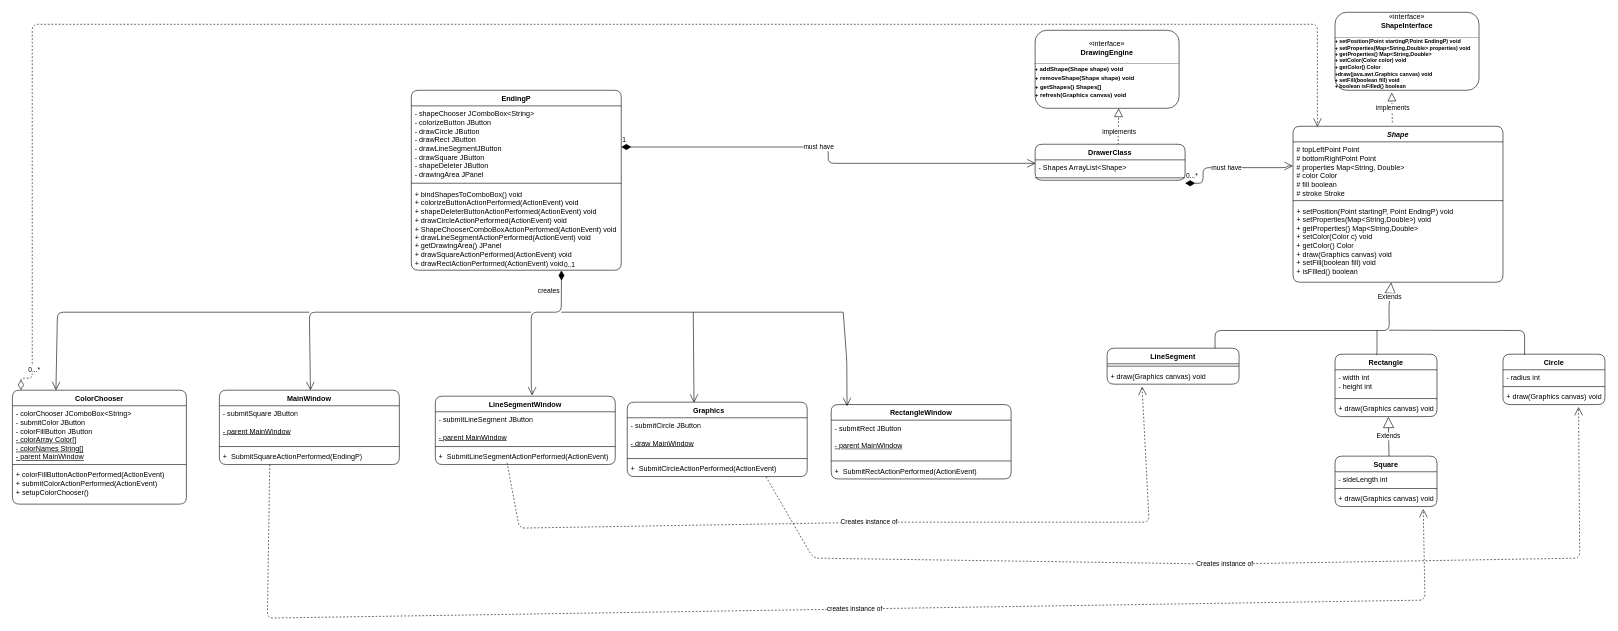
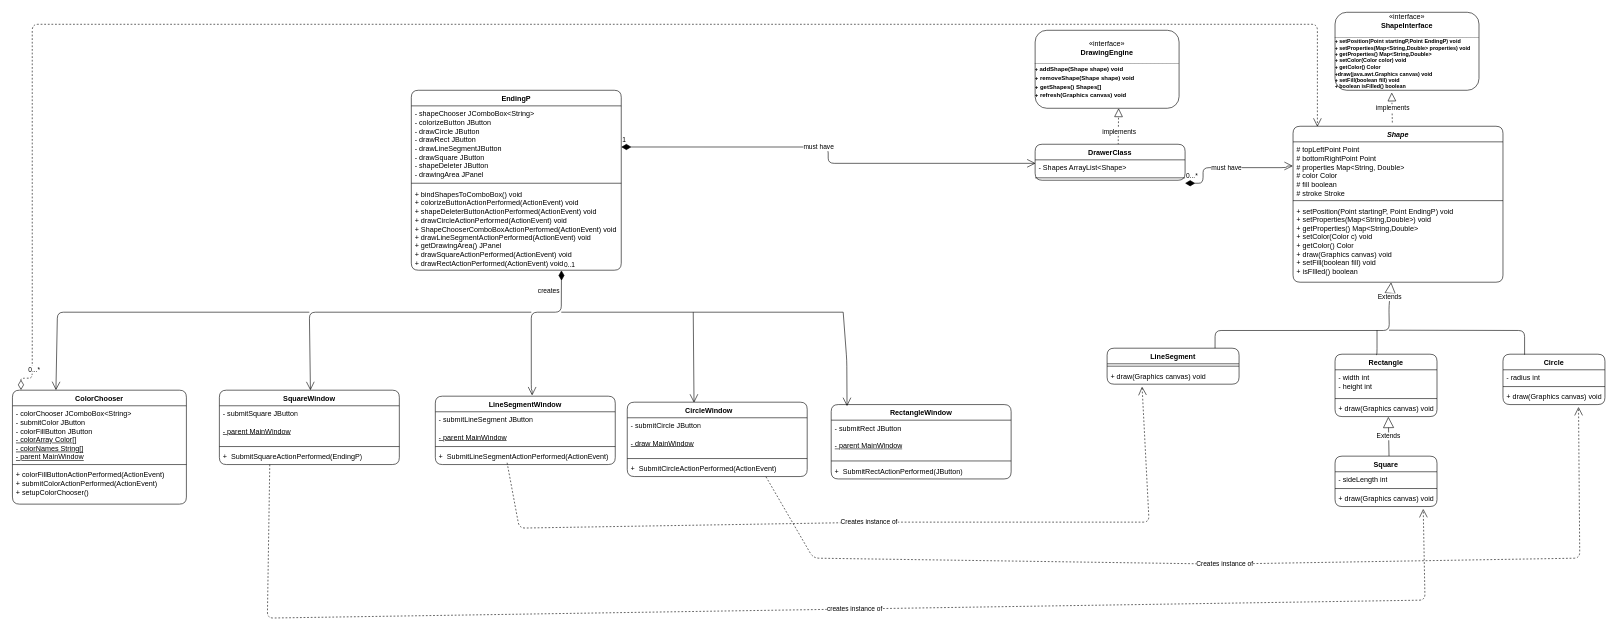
(309, 399) -> (309, 399)
(717, 411) -> (717, 411)
(915, 472) -> (908, 472)
